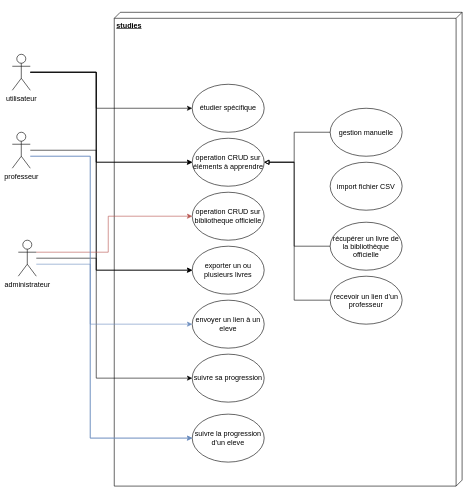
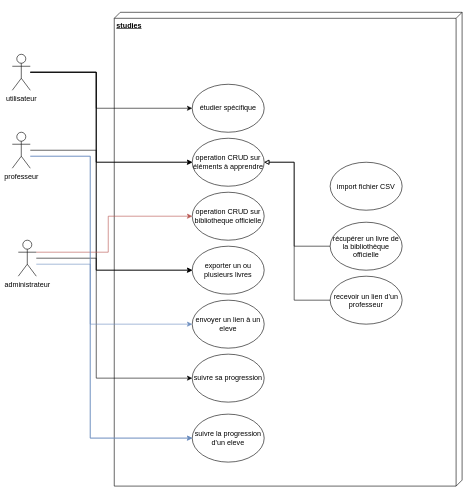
(298, 132) -> none
(366, 132) -> none
